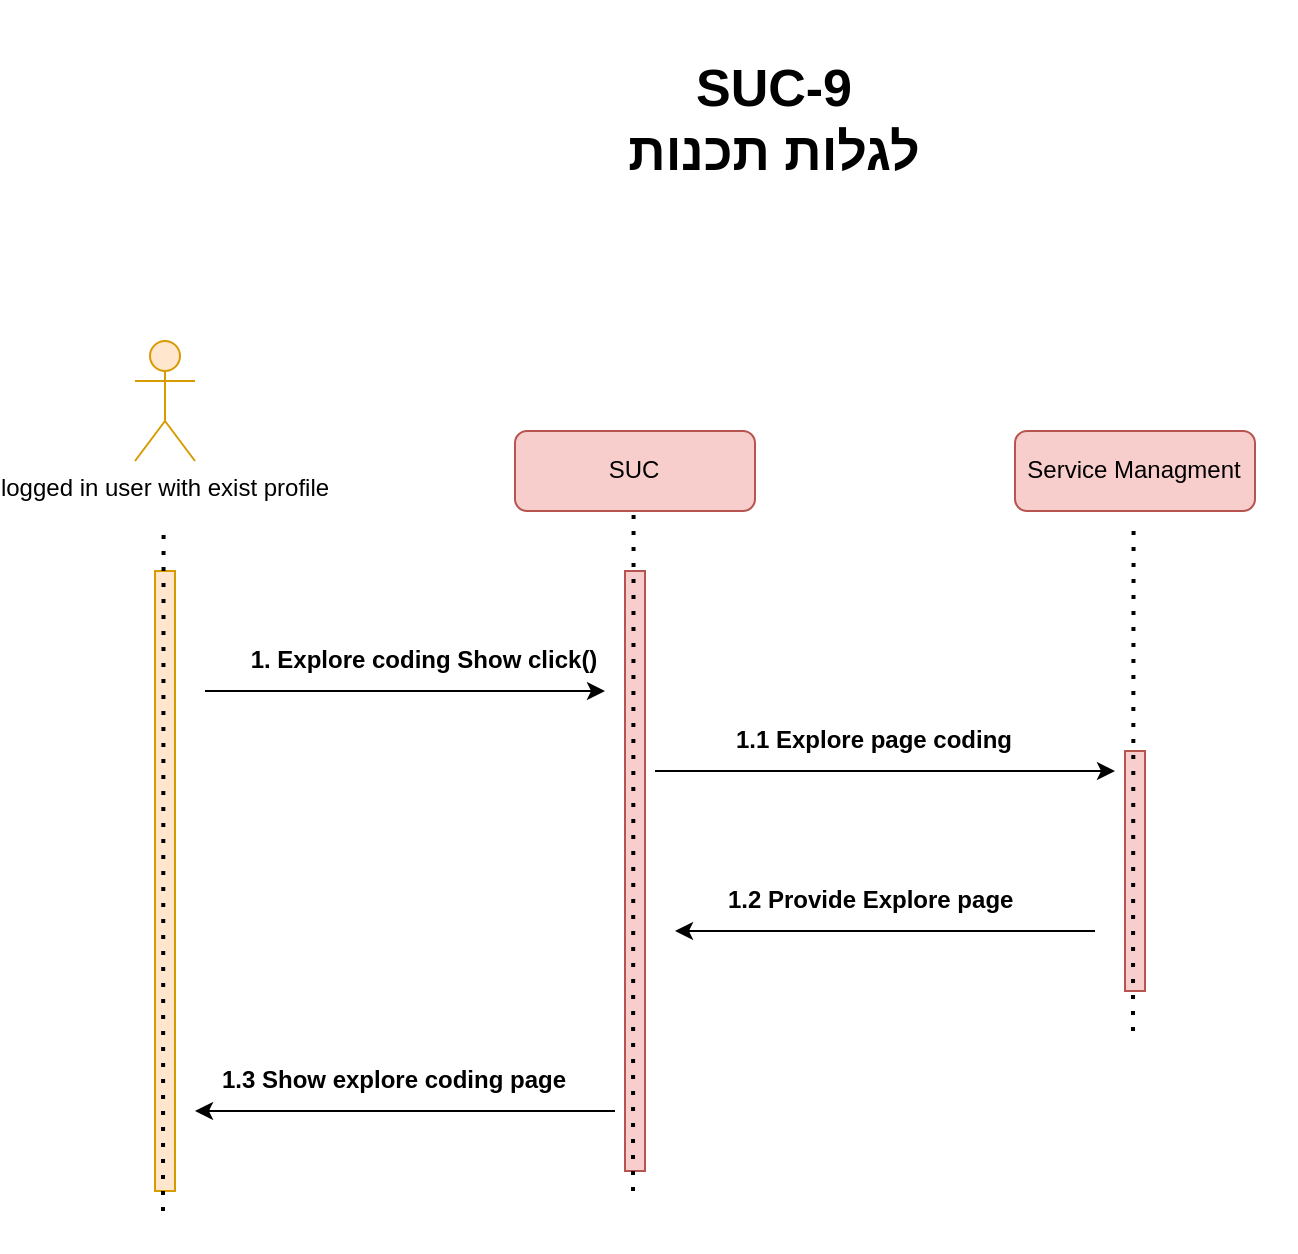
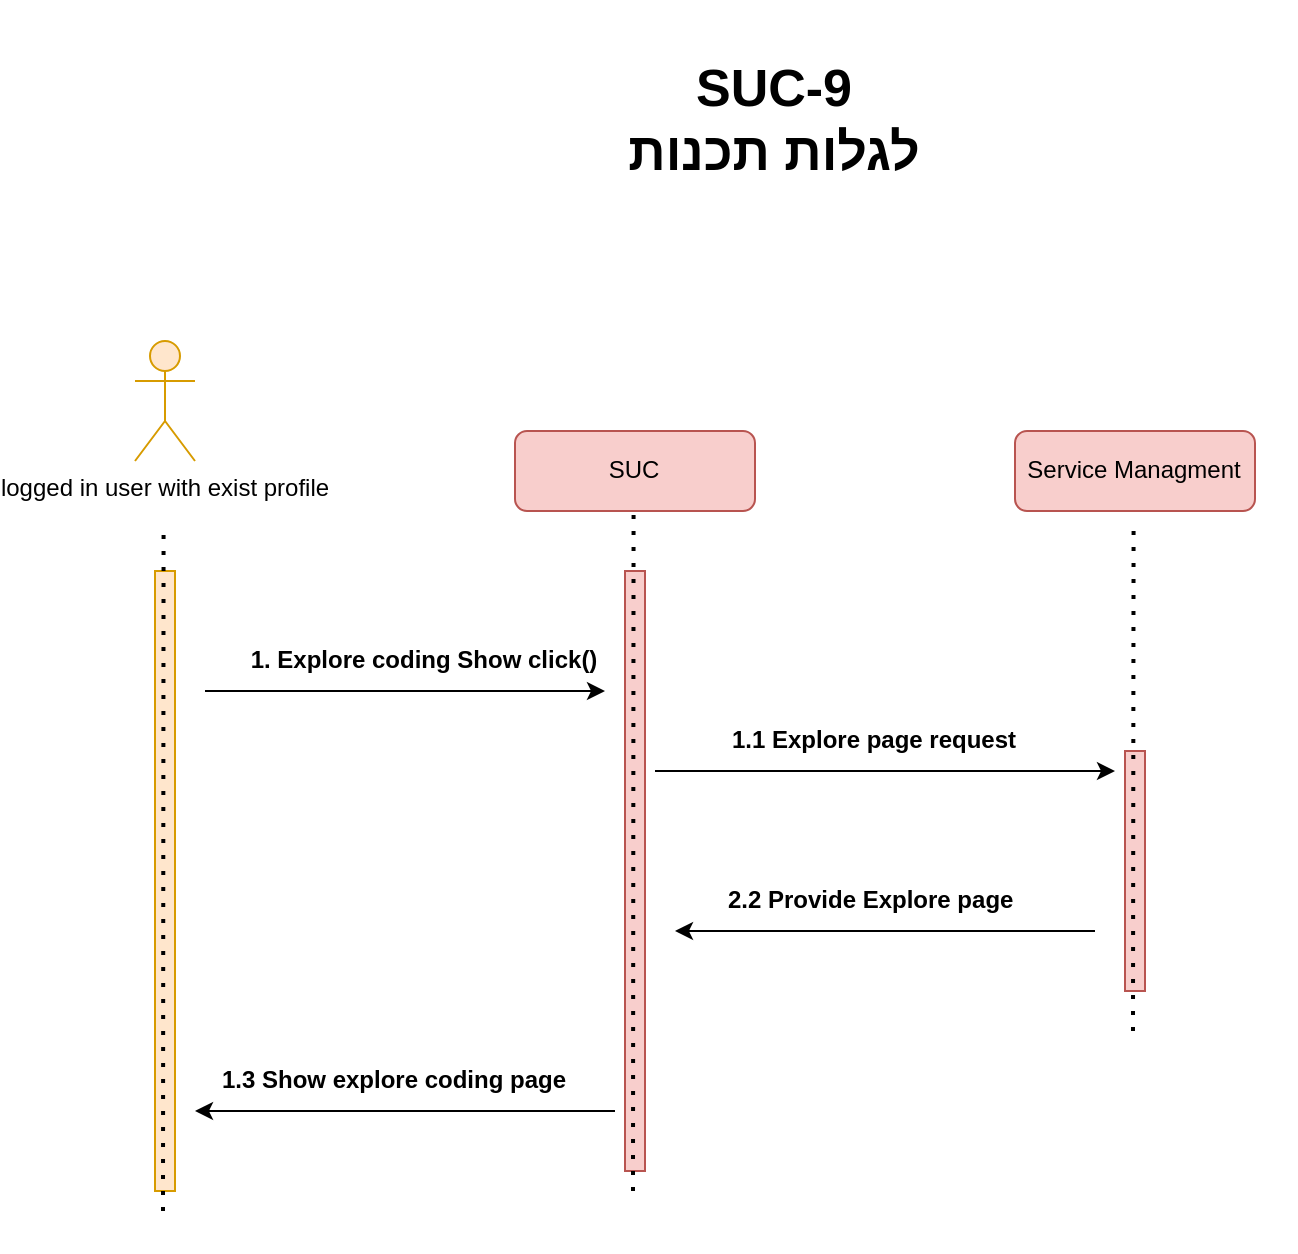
(875, 741) -> (875, 741)
(875, 901) -> (875, 901)
